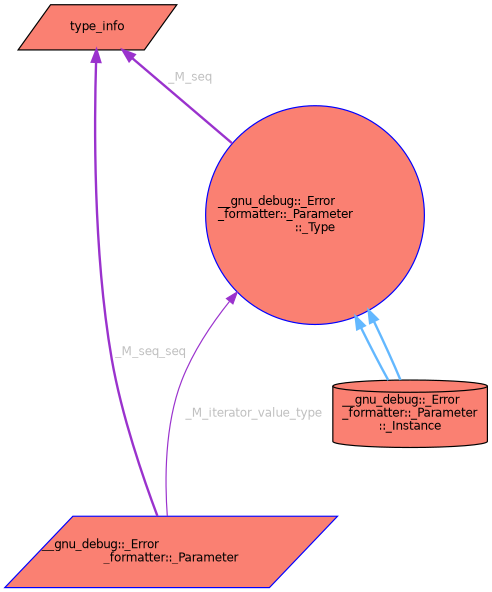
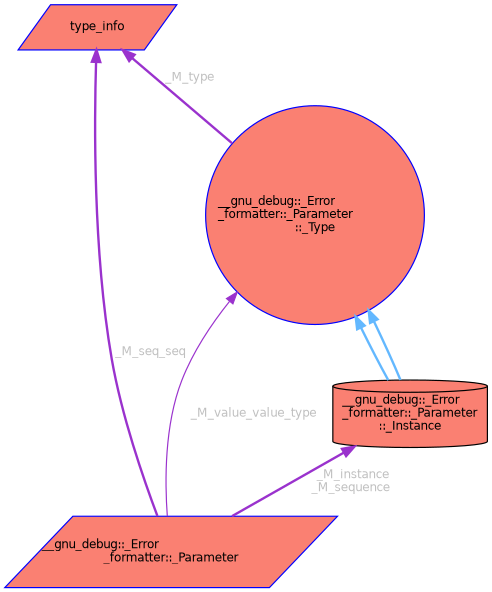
(97, 27) -> (97, 27)
(188, 78) -> (188, 78)
(252, 414) -> (252, 414)
none -> (288, 484)
